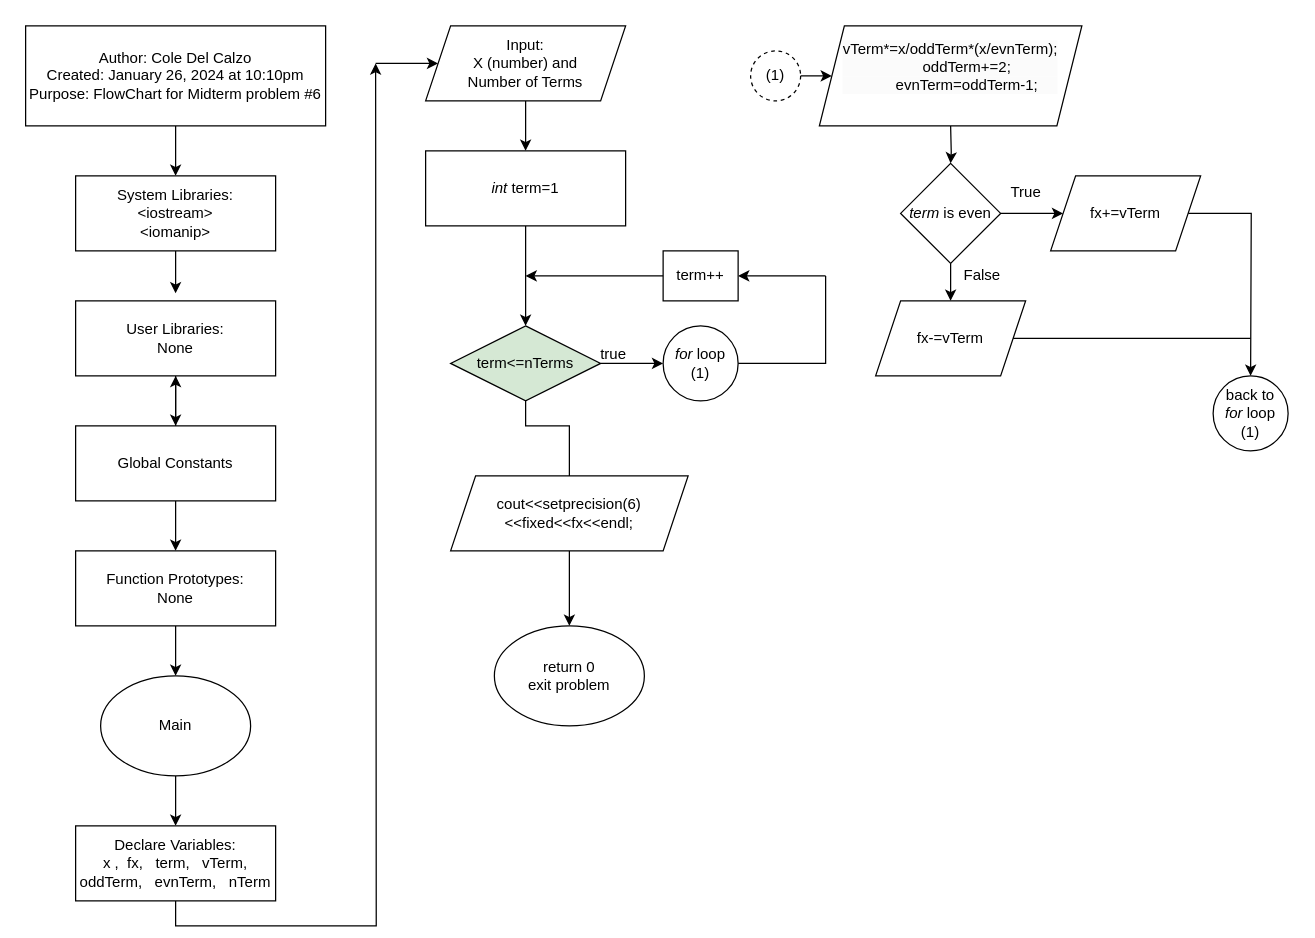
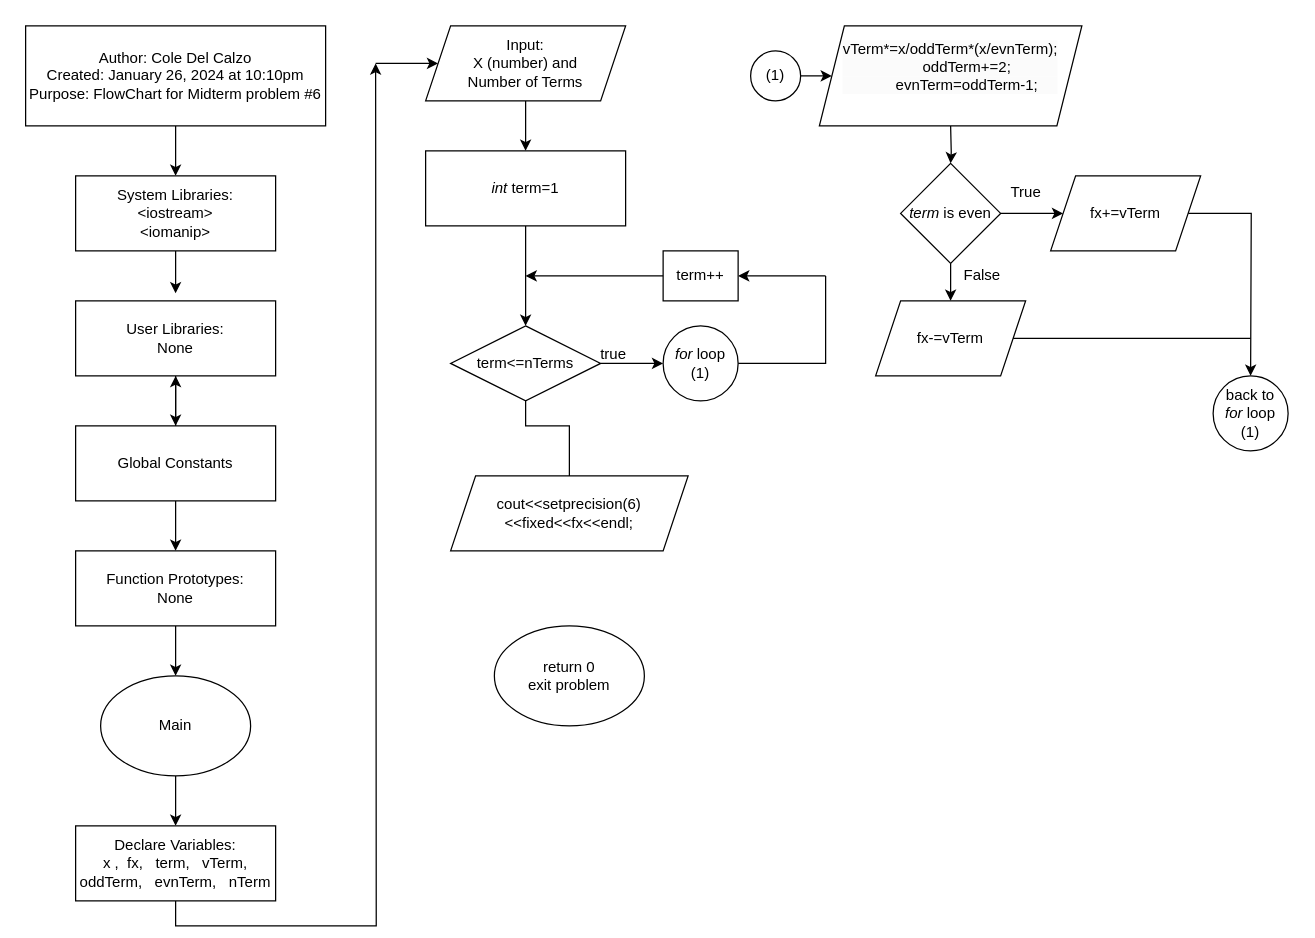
(776, 76) -> (776, 76)
(526, 363) -> (526, 363)
(569, 584) -> none
